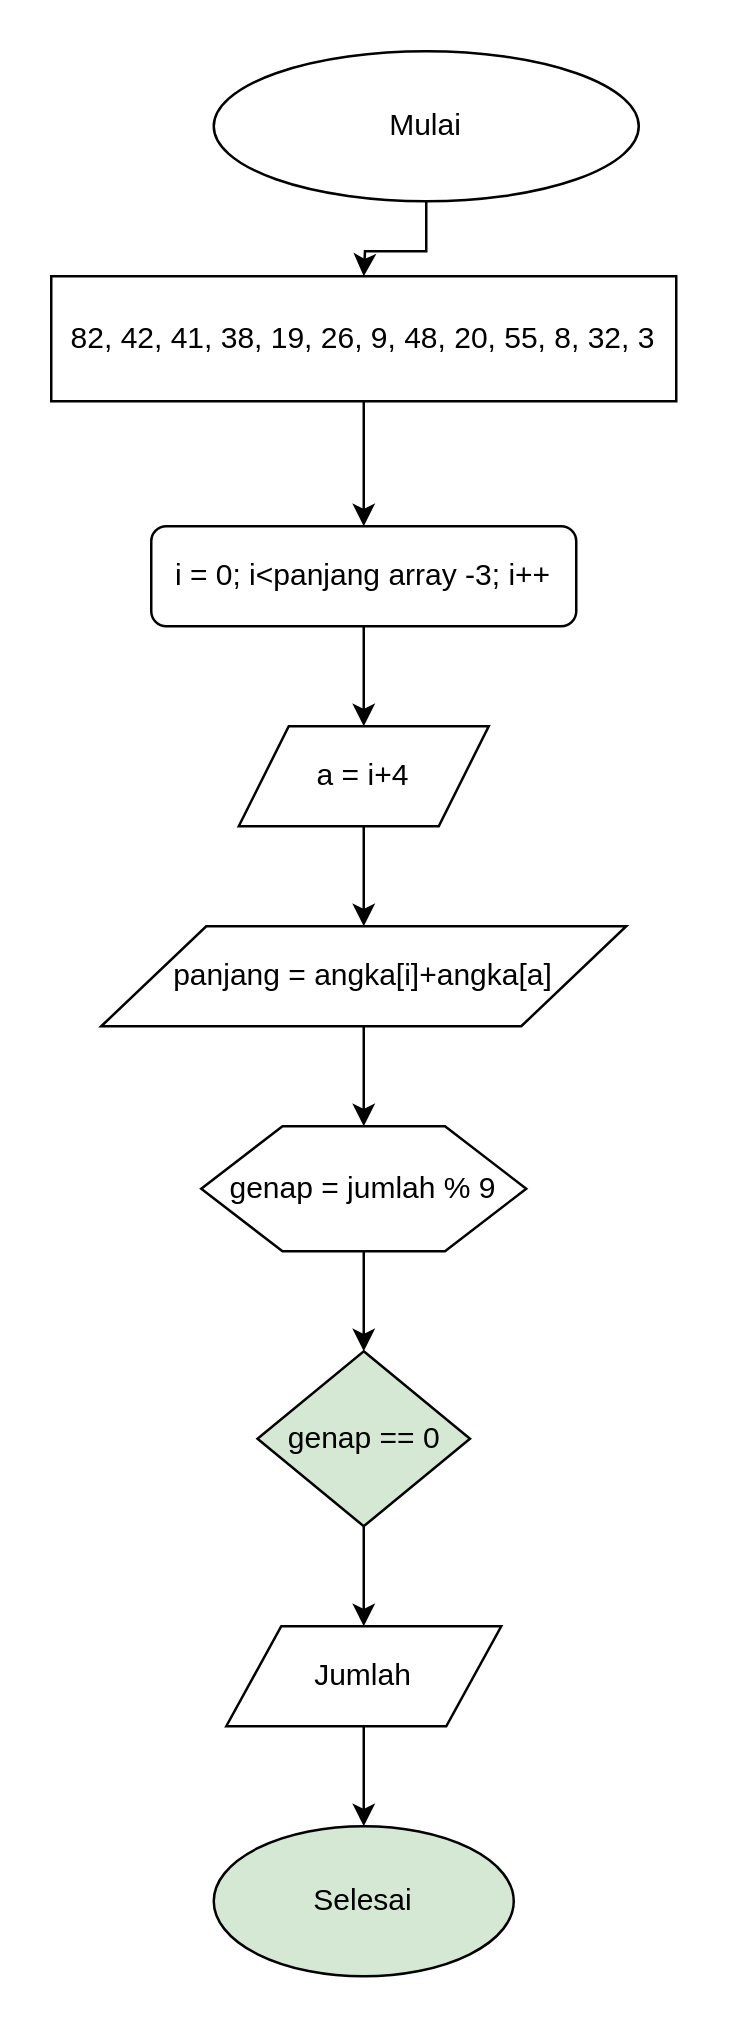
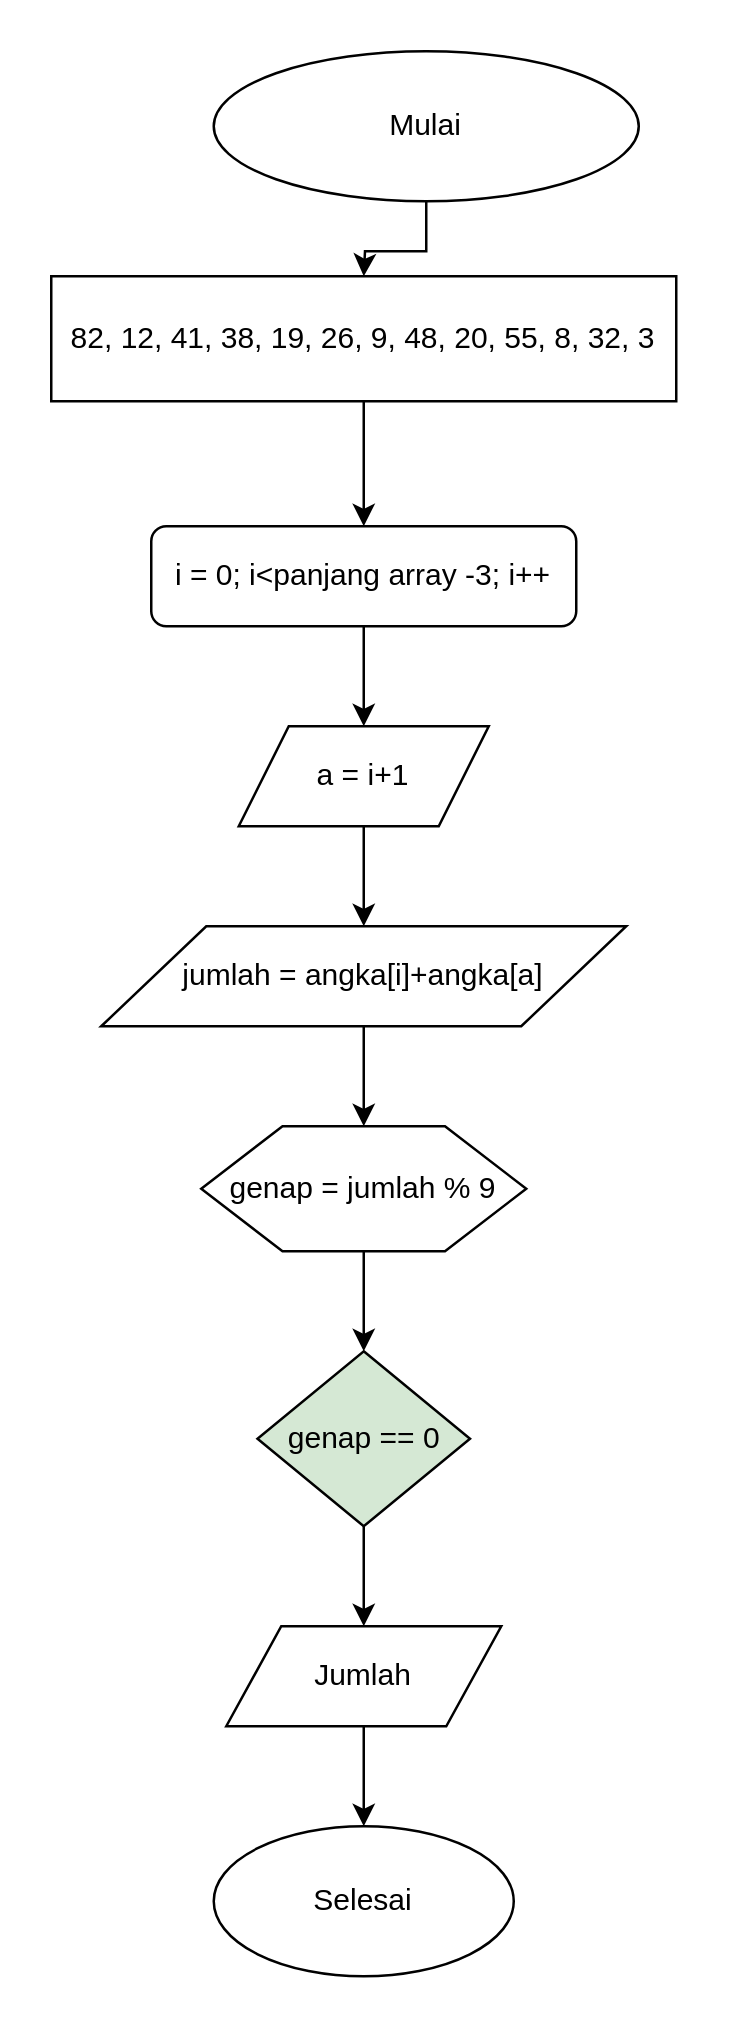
(364, 339) -> (364, 339)
(364, 776) -> (364, 776)
(364, 976) -> (364, 976)
(364, 1901) -> (364, 1901)
